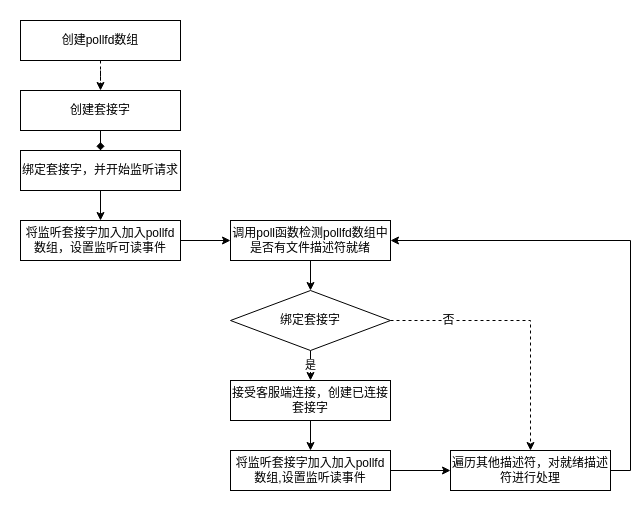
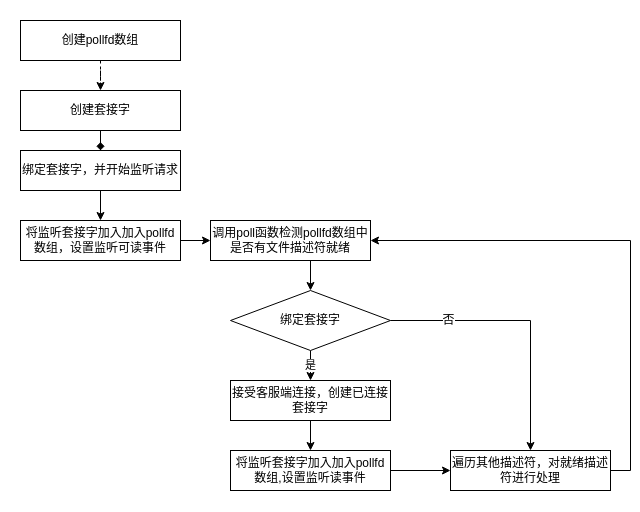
(311, 241) -> (291, 241)
(531, 344) -> (531, 344)
